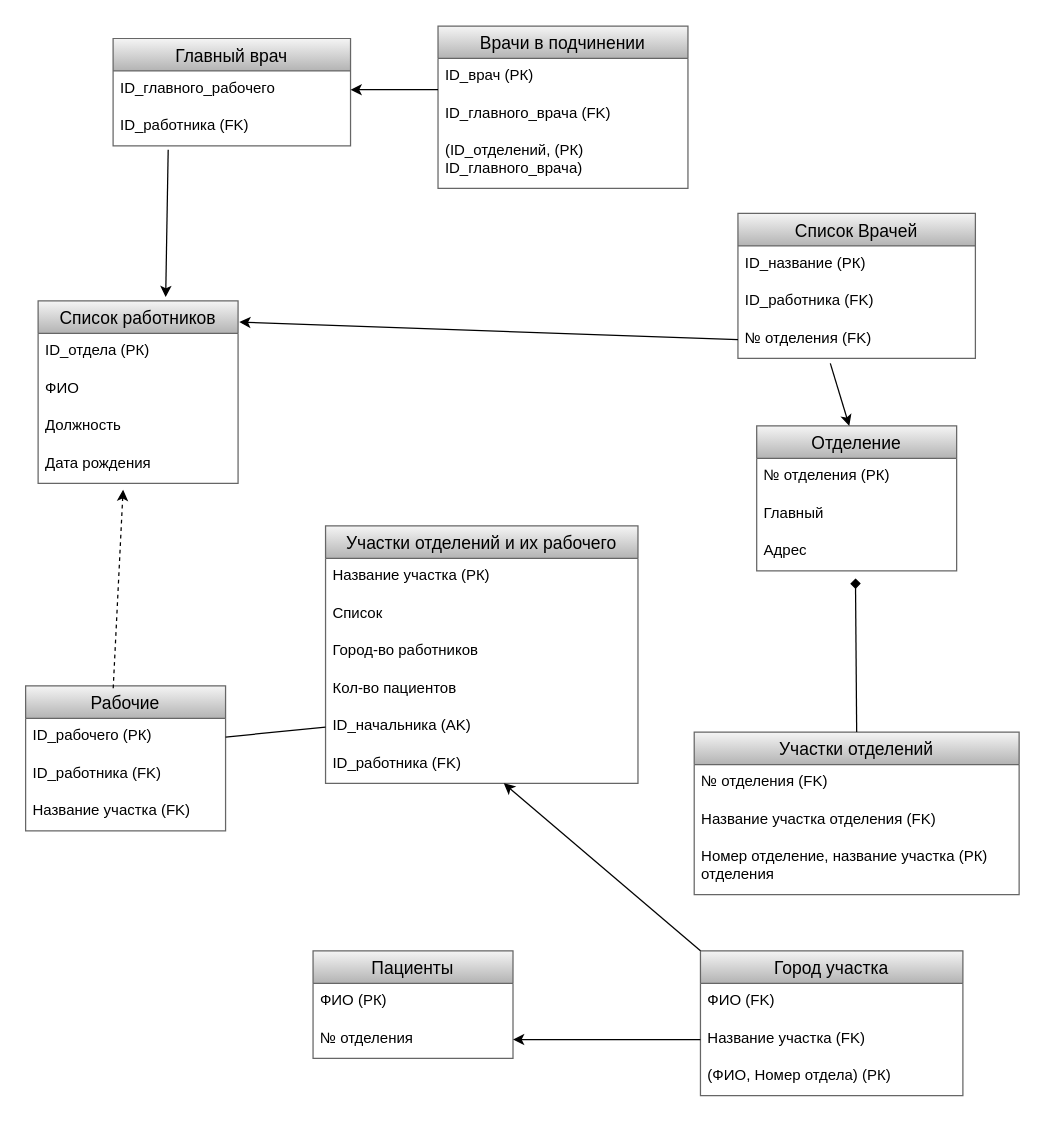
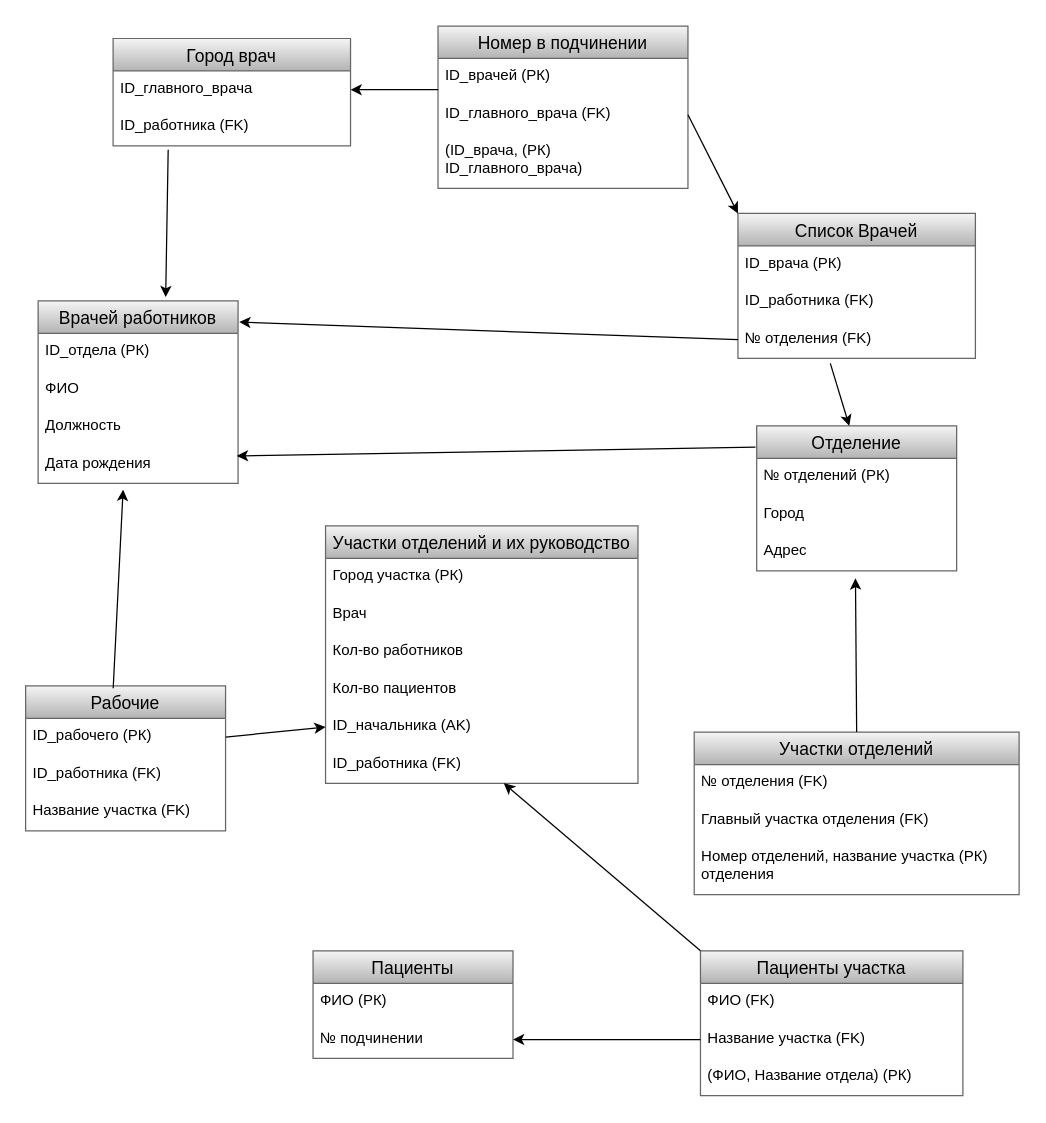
(563, 43) -> (563, 43)
(231, 55) -> (231, 55)
(493, 75) -> (502, 75)
(204, 88) -> (191, 88)
(521, 150) -> (504, 150)
none -> (712, 162)
(810, 263) -> (798, 263)
(138, 318) -> (138, 318)
none -> (500, 451)
(827, 475) -> (827, 475)
(793, 513) -> (785, 513)
(481, 543) -> (481, 543)
(417, 575) -> (404, 575)
(856, 589) -> (856, 588)
(118, 593) -> (118, 593)
(358, 613) -> (349, 613)
(410, 650) -> (402, 650)
(318, 728) -> (316, 728)
(826, 819) -> (821, 819)
(851, 856) -> (851, 856)
(831, 968) -> (831, 968)
(364, 1038) -> (368, 1038)
(801, 1075) -> (813, 1075)
